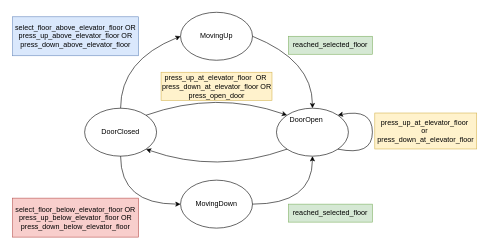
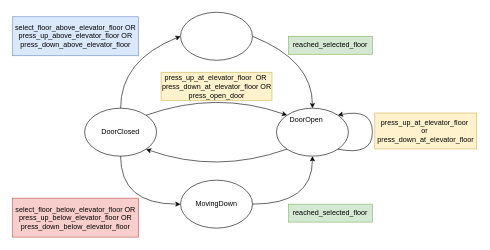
(216, 36) -> none
